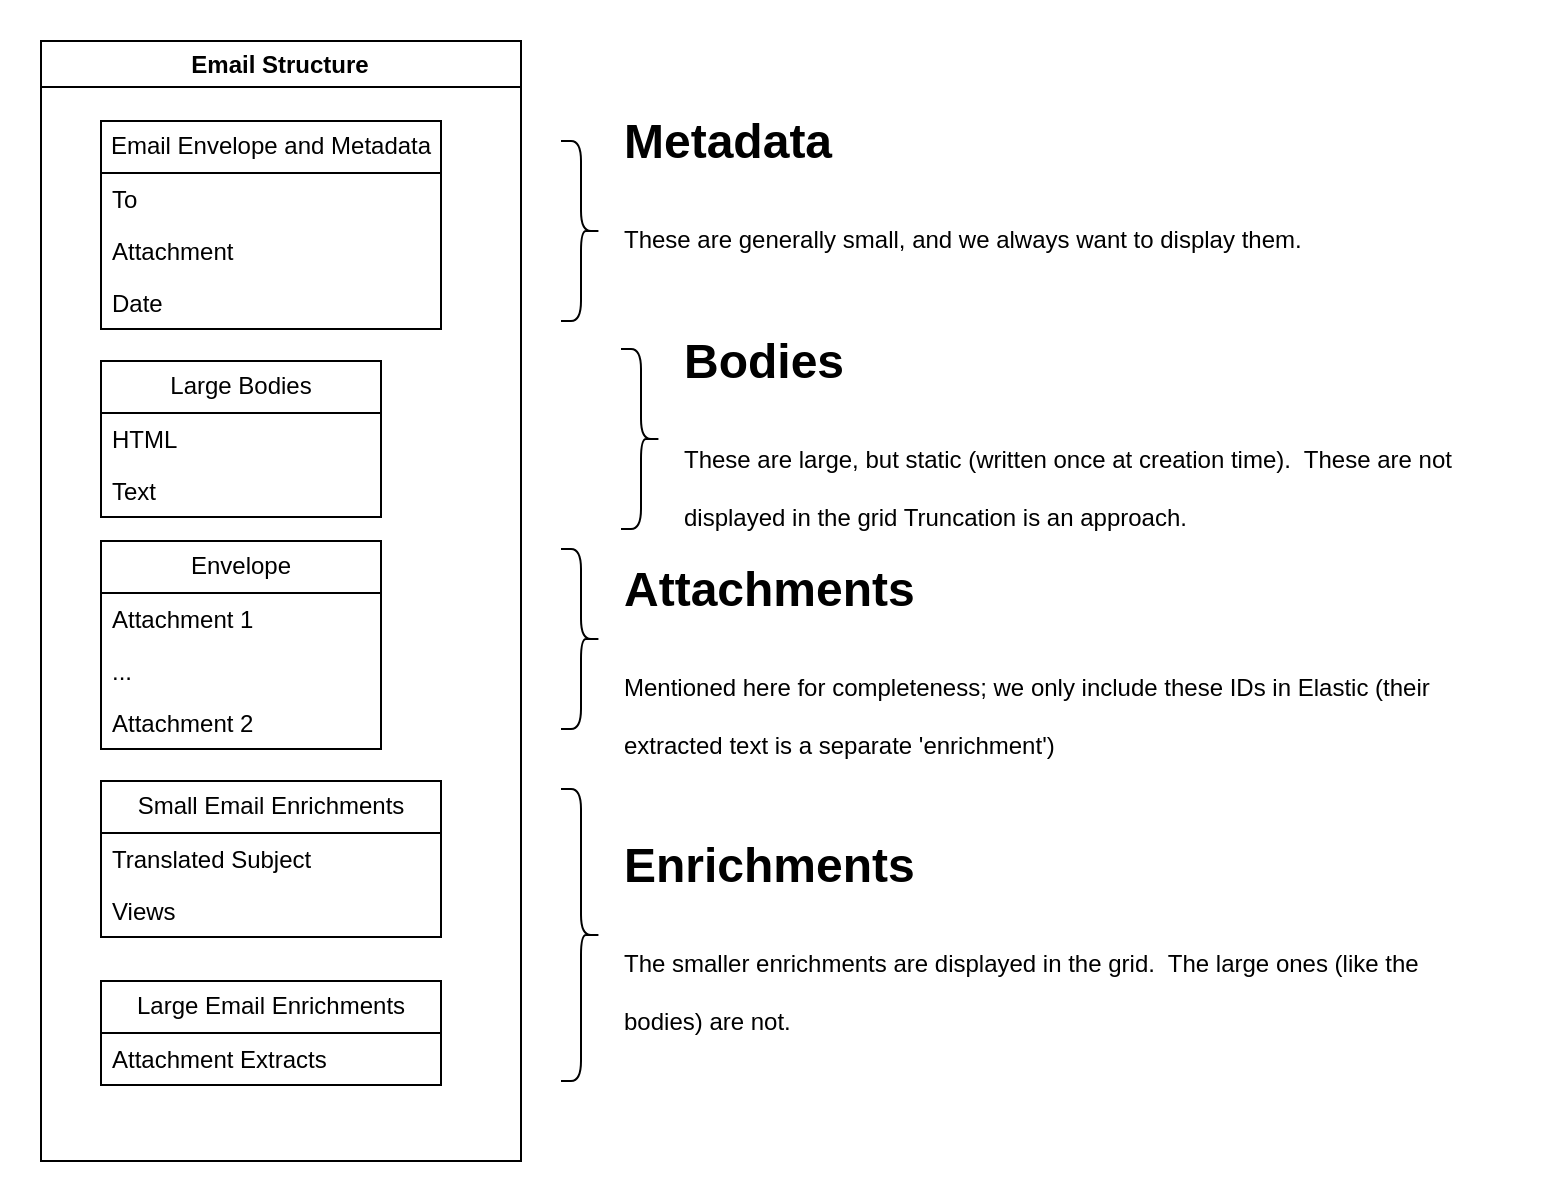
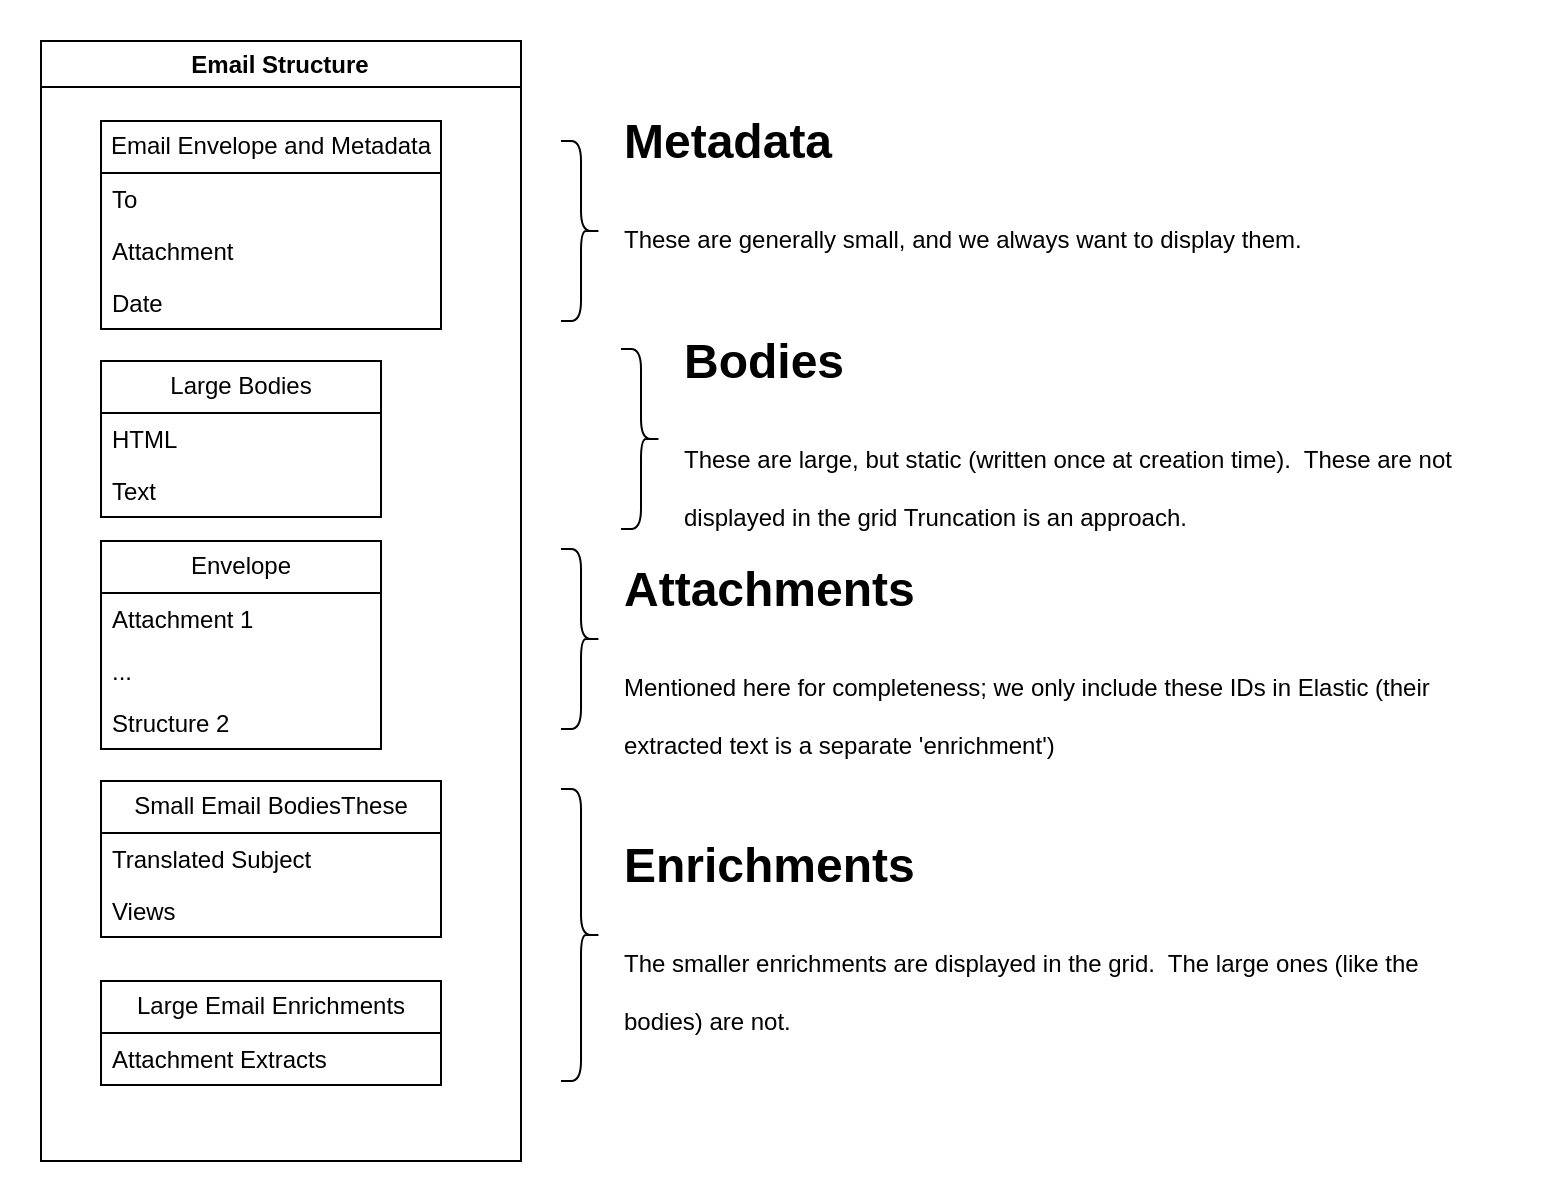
(191, 725) -> (184, 725)
(272, 807) -> (272, 807)
